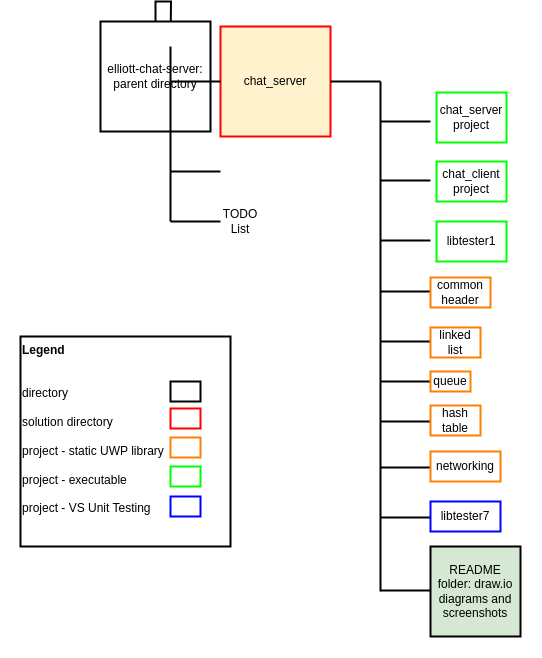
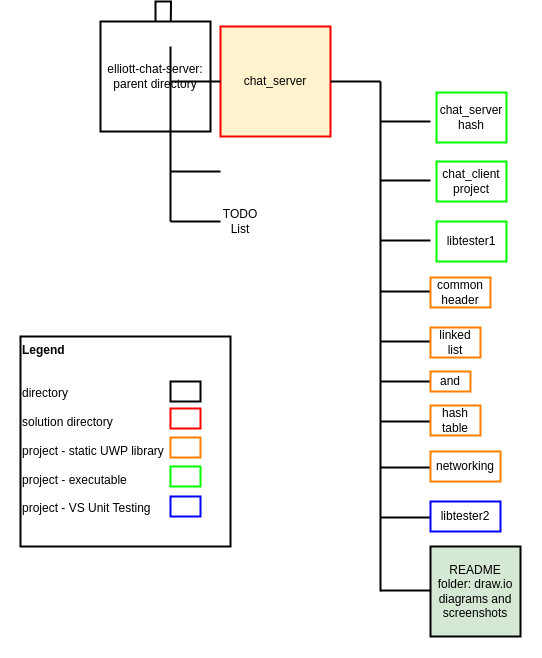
(472, 118) -> (472, 118)
(451, 382) -> (451, 382)
(466, 517) -> (466, 517)
